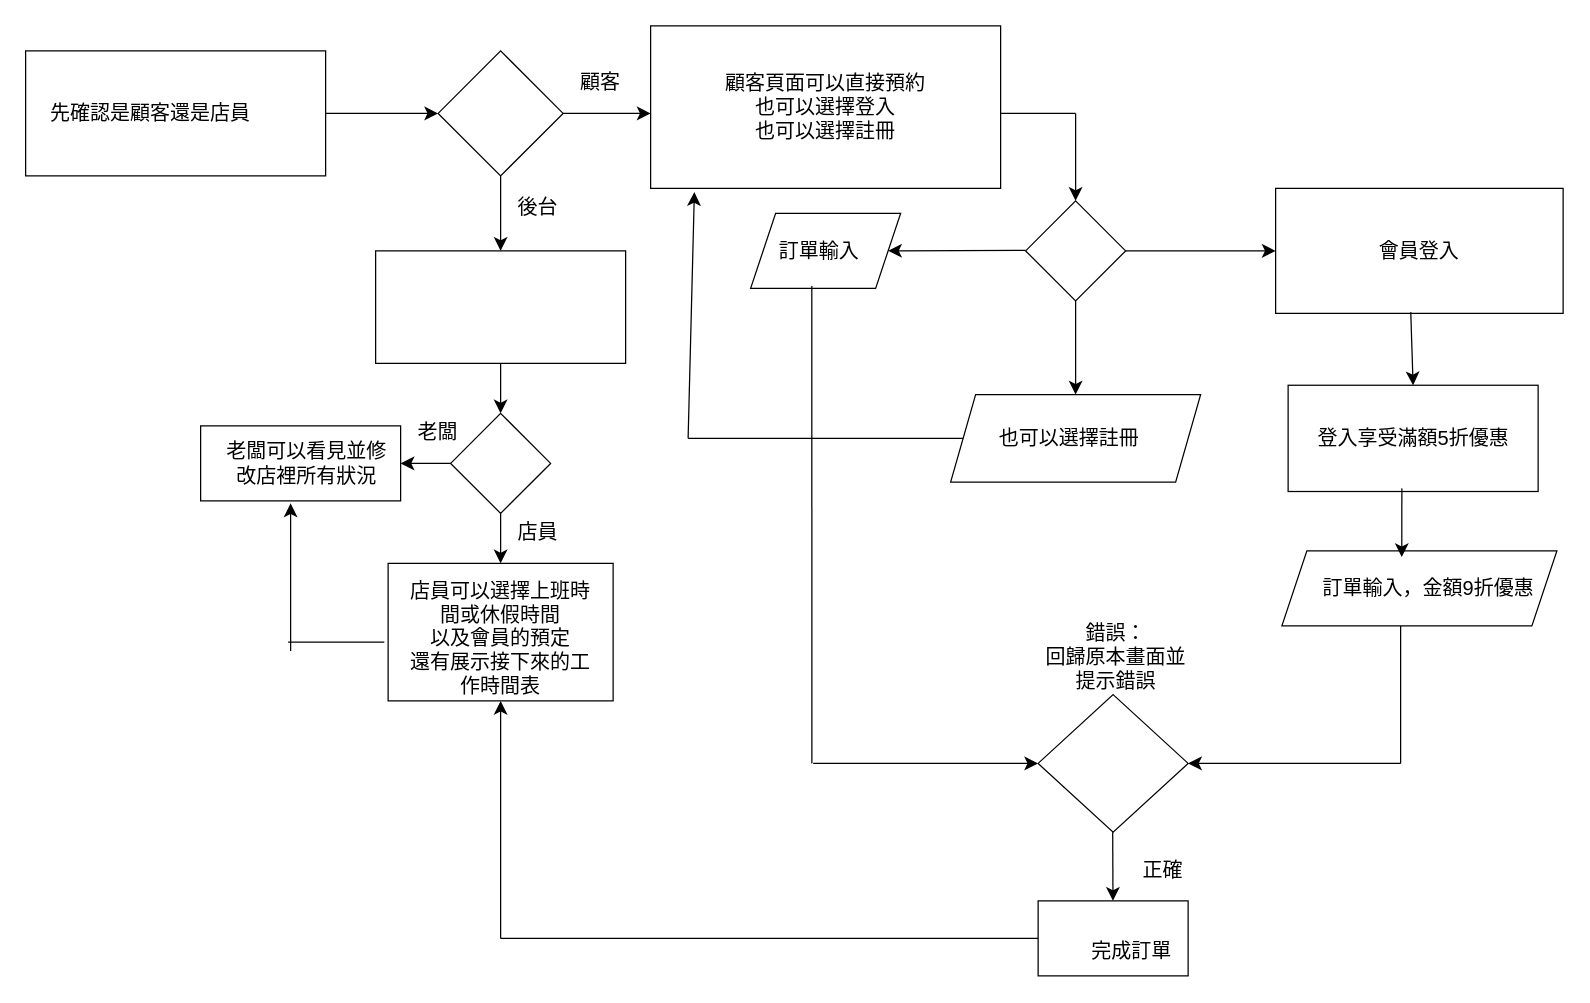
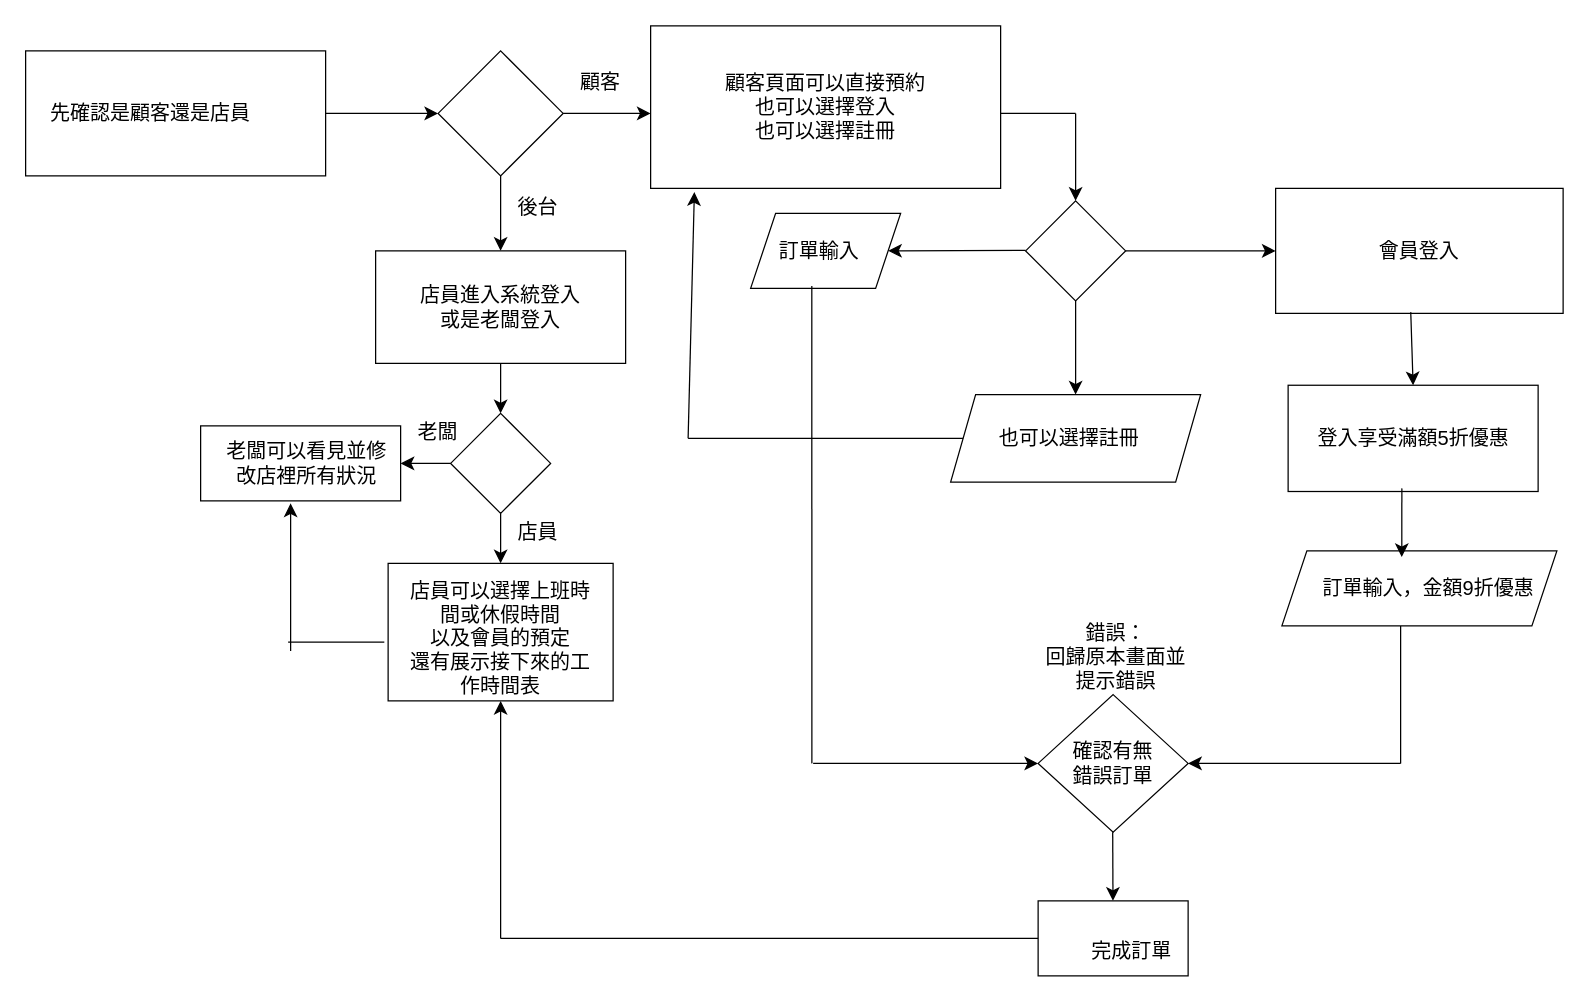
none -> (501, 307)
none -> (1113, 763)
(1163, 869) -> none
